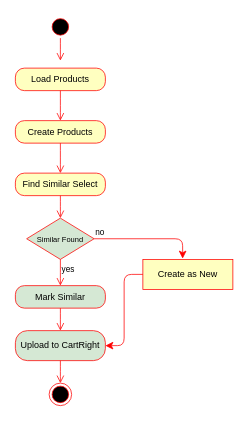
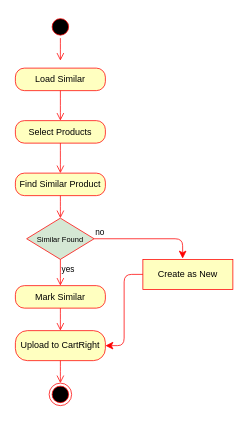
(60, 79) -> (60, 79)
(60, 132) -> (60, 132)
(60, 184) -> (60, 184)
(60, 297) -> (60, 297)
(60, 345) -> (60, 345)
